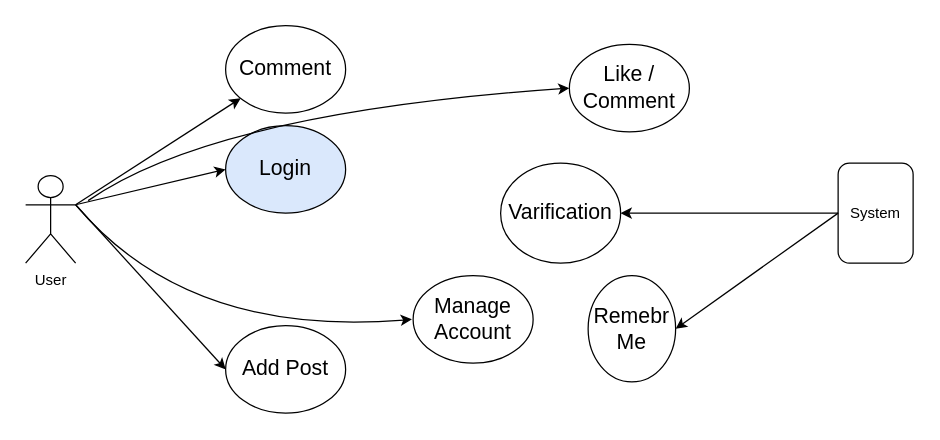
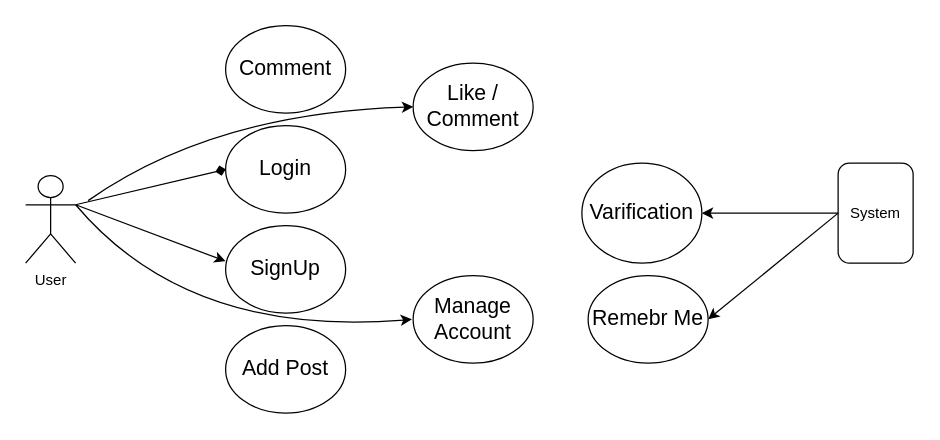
(629, 88) -> (473, 107)
(157, 152) -> none
(286, 169) -> (286, 169)
(216, 172) -> (215, 172)
(561, 213) -> (642, 213)
none -> (150, 233)
none -> (286, 269)
(162, 300) -> none
(632, 329) -> (648, 319)
